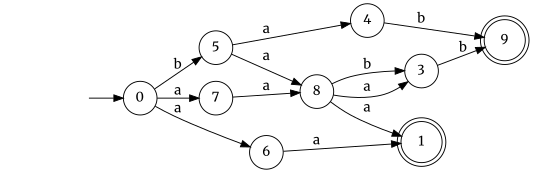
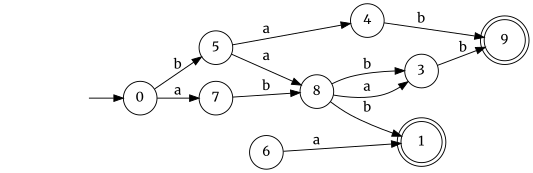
(266, 86) -> (266, 86)
(367, 108) -> (367, 108)
(198, 126) -> none
